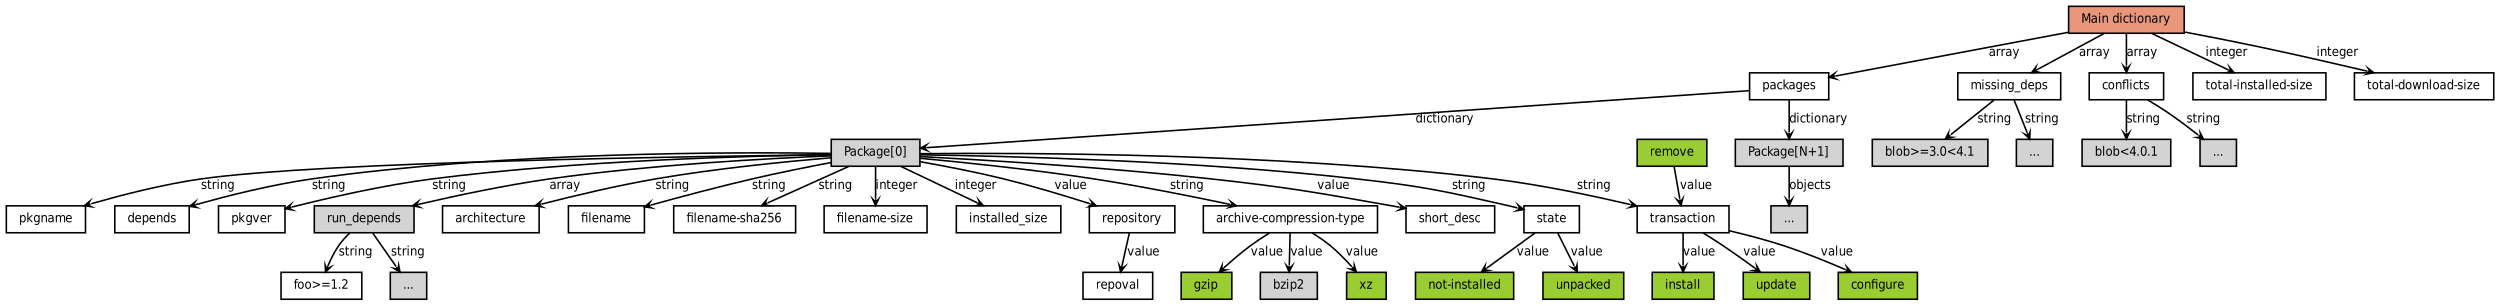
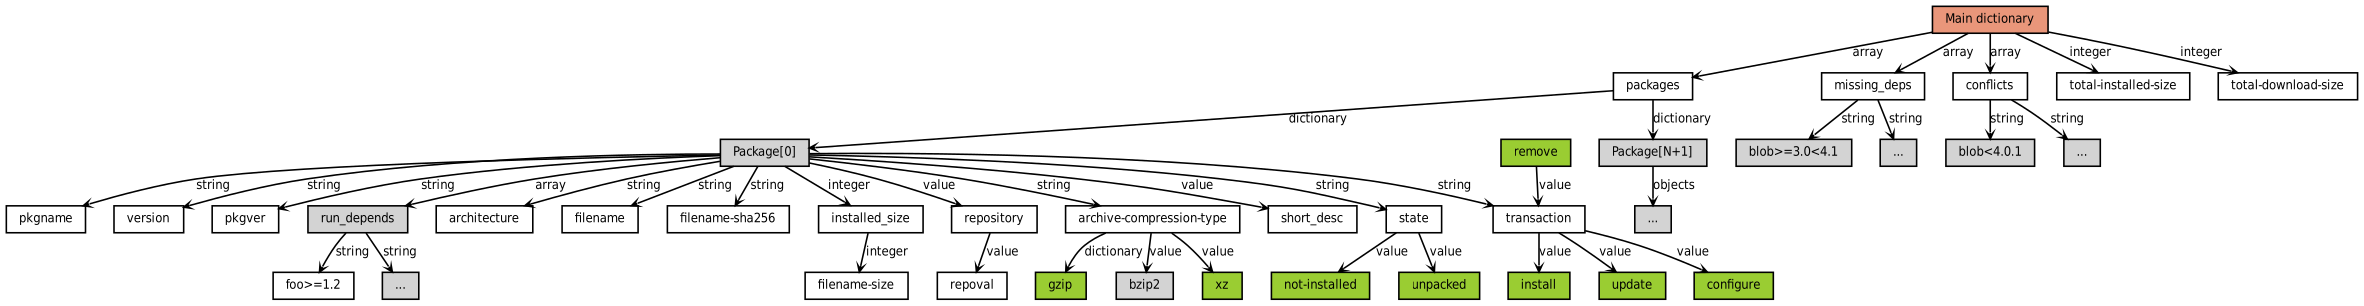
(876, 183) -> (864, 249)
(152, 219) -> (149, 219)
(1267, 253) -> (1114, 253)
